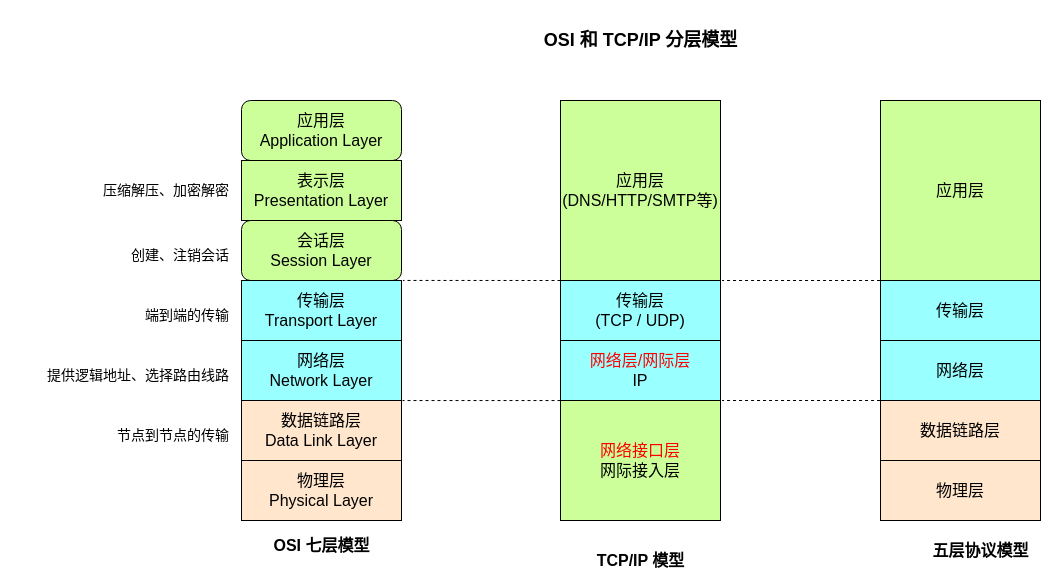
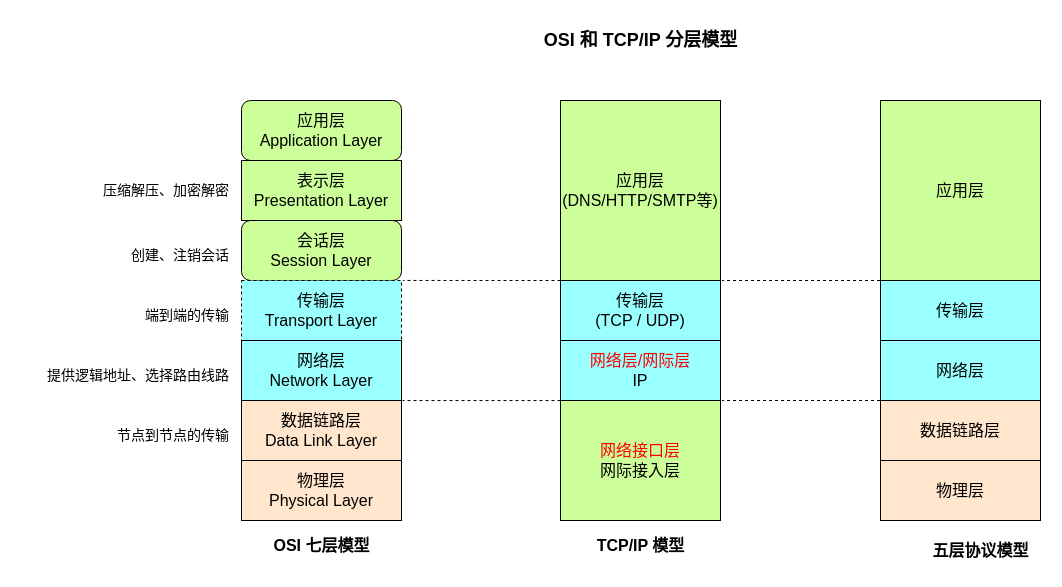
(322, 311) -> (322, 311)
(641, 561) -> (641, 546)
